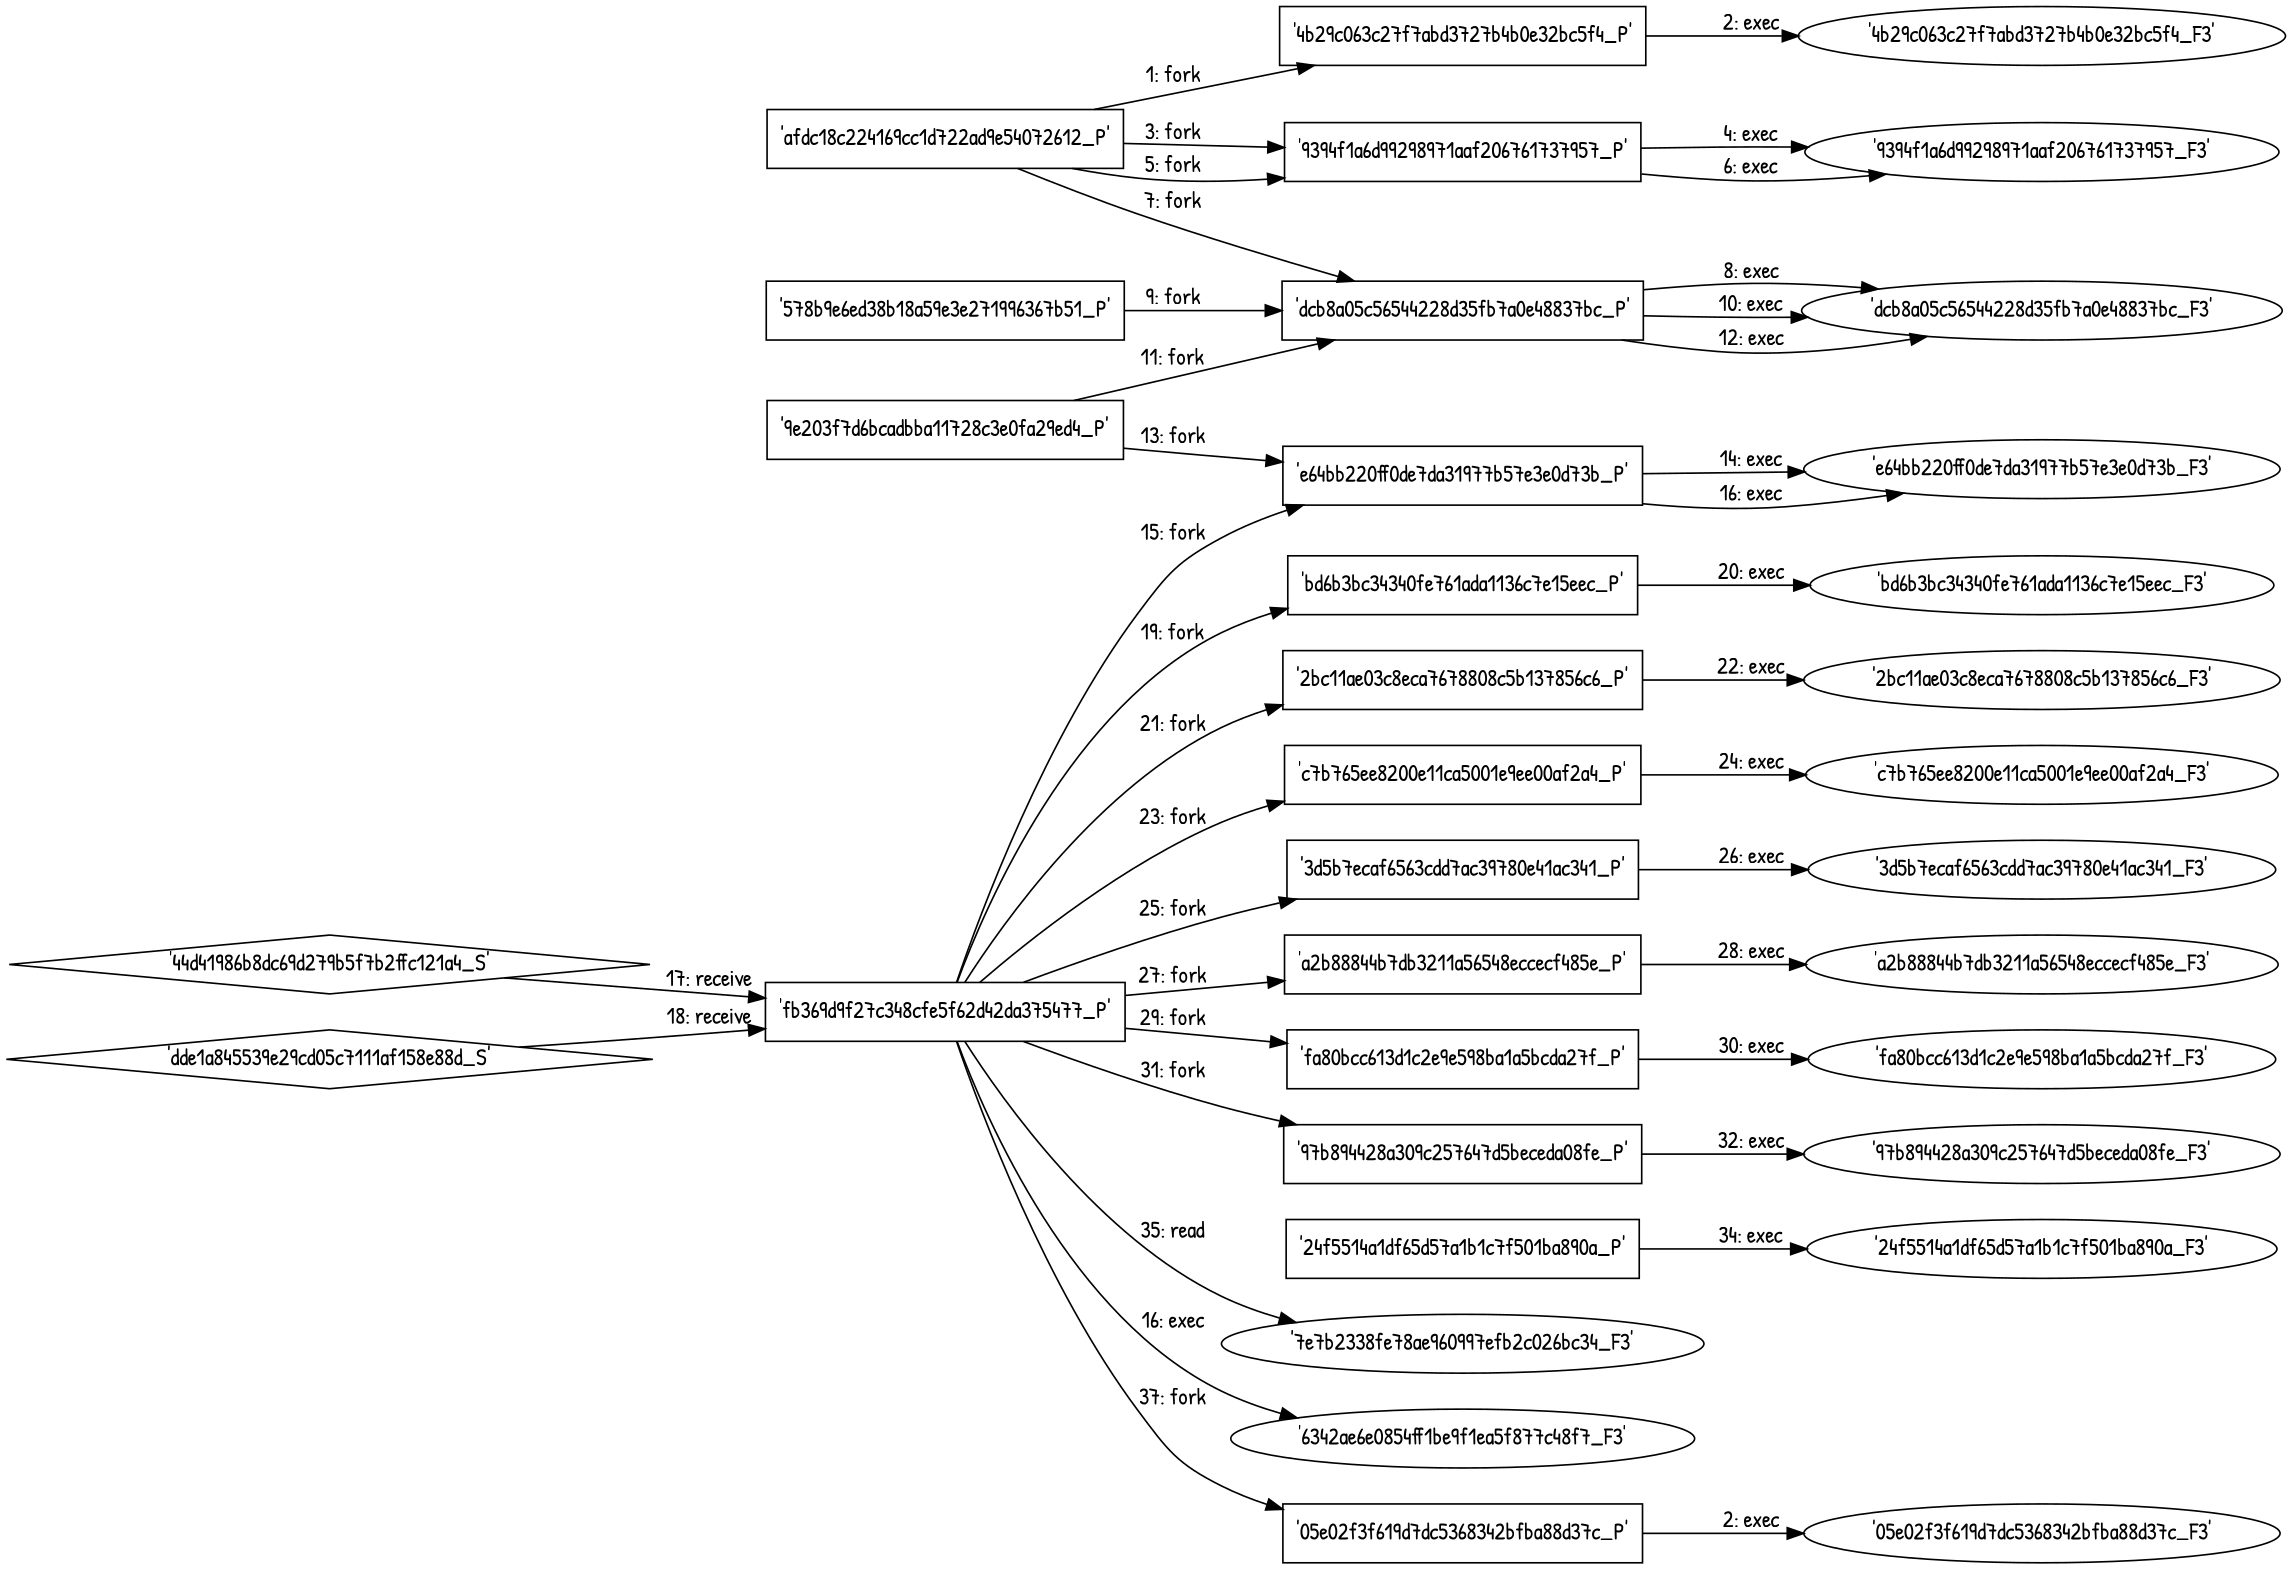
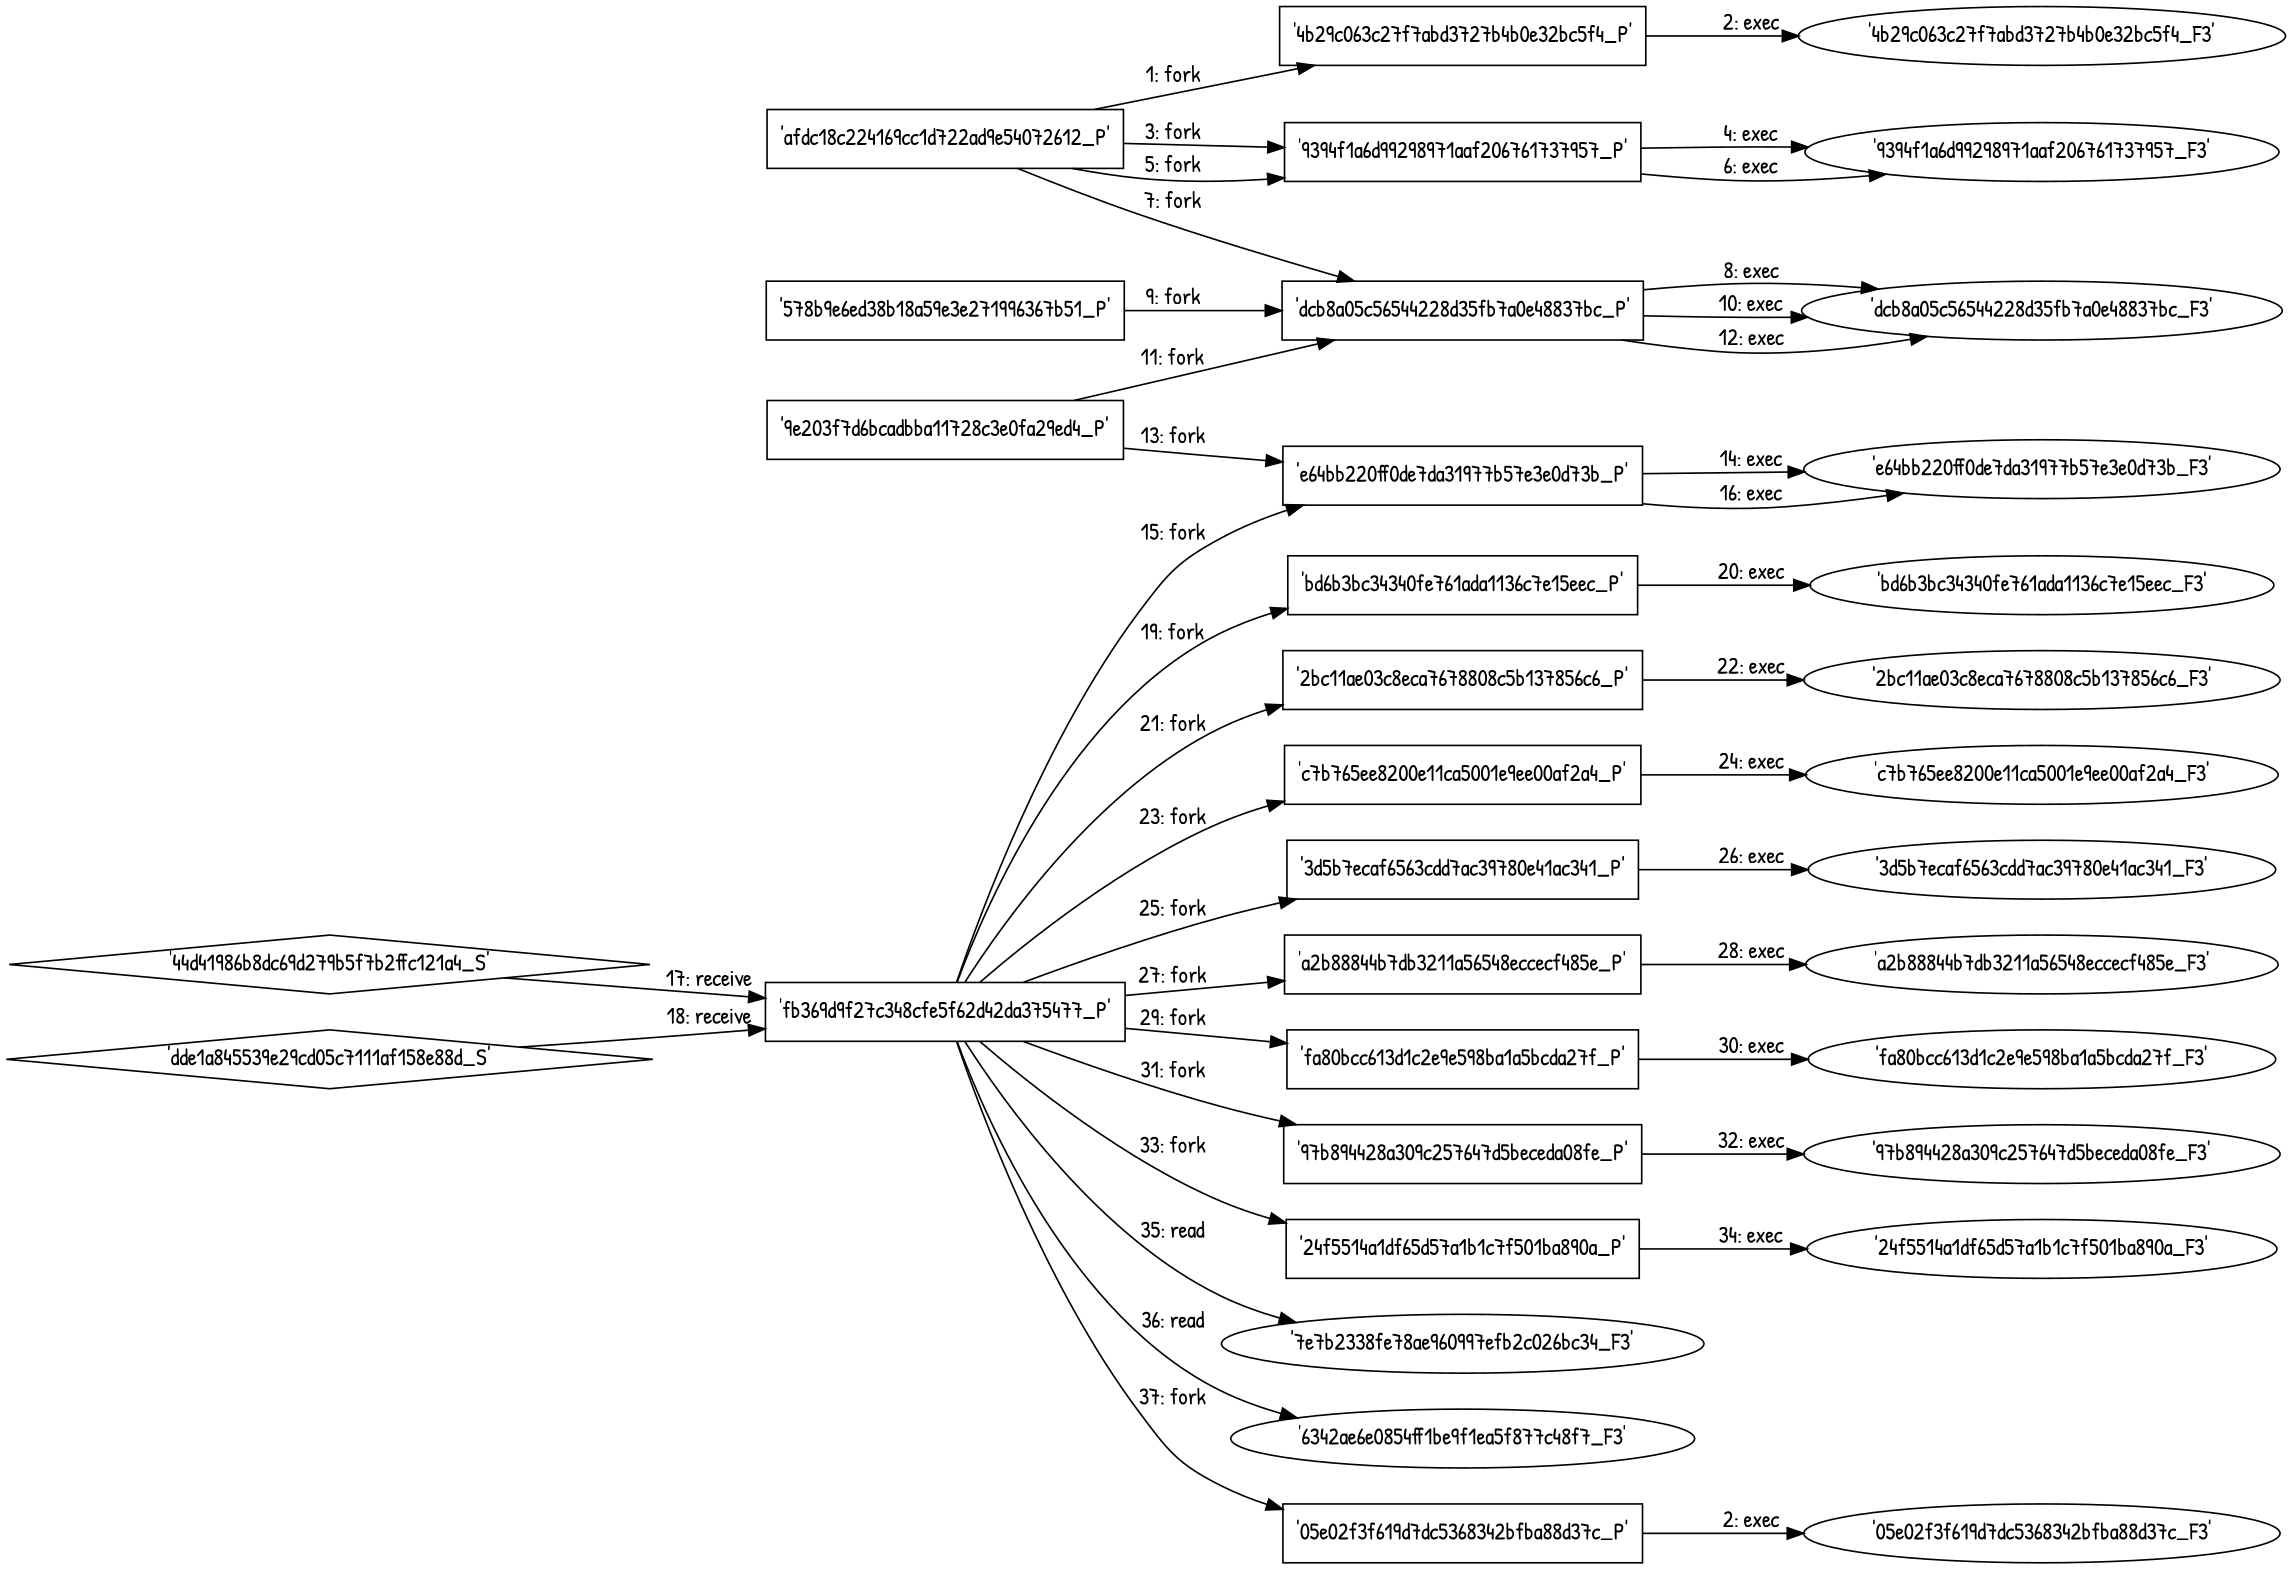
none -> (1116, 1144)
(1173, 1322) -> (1173, 1322)
